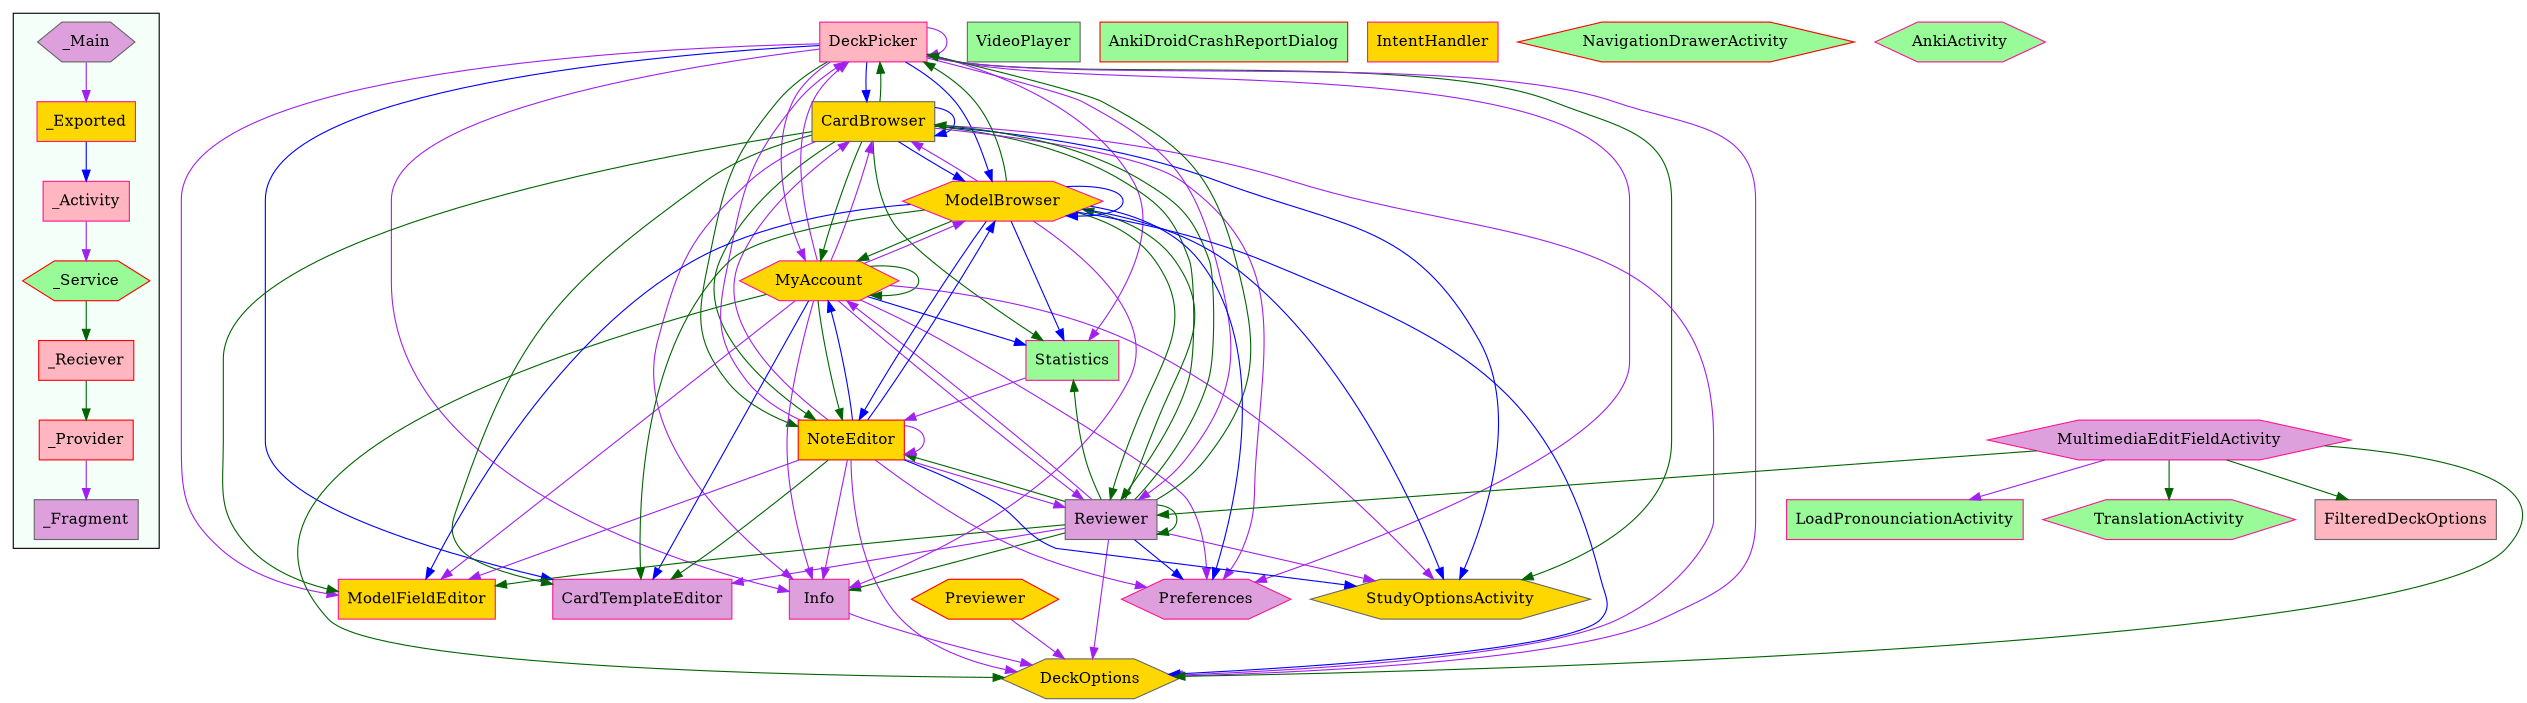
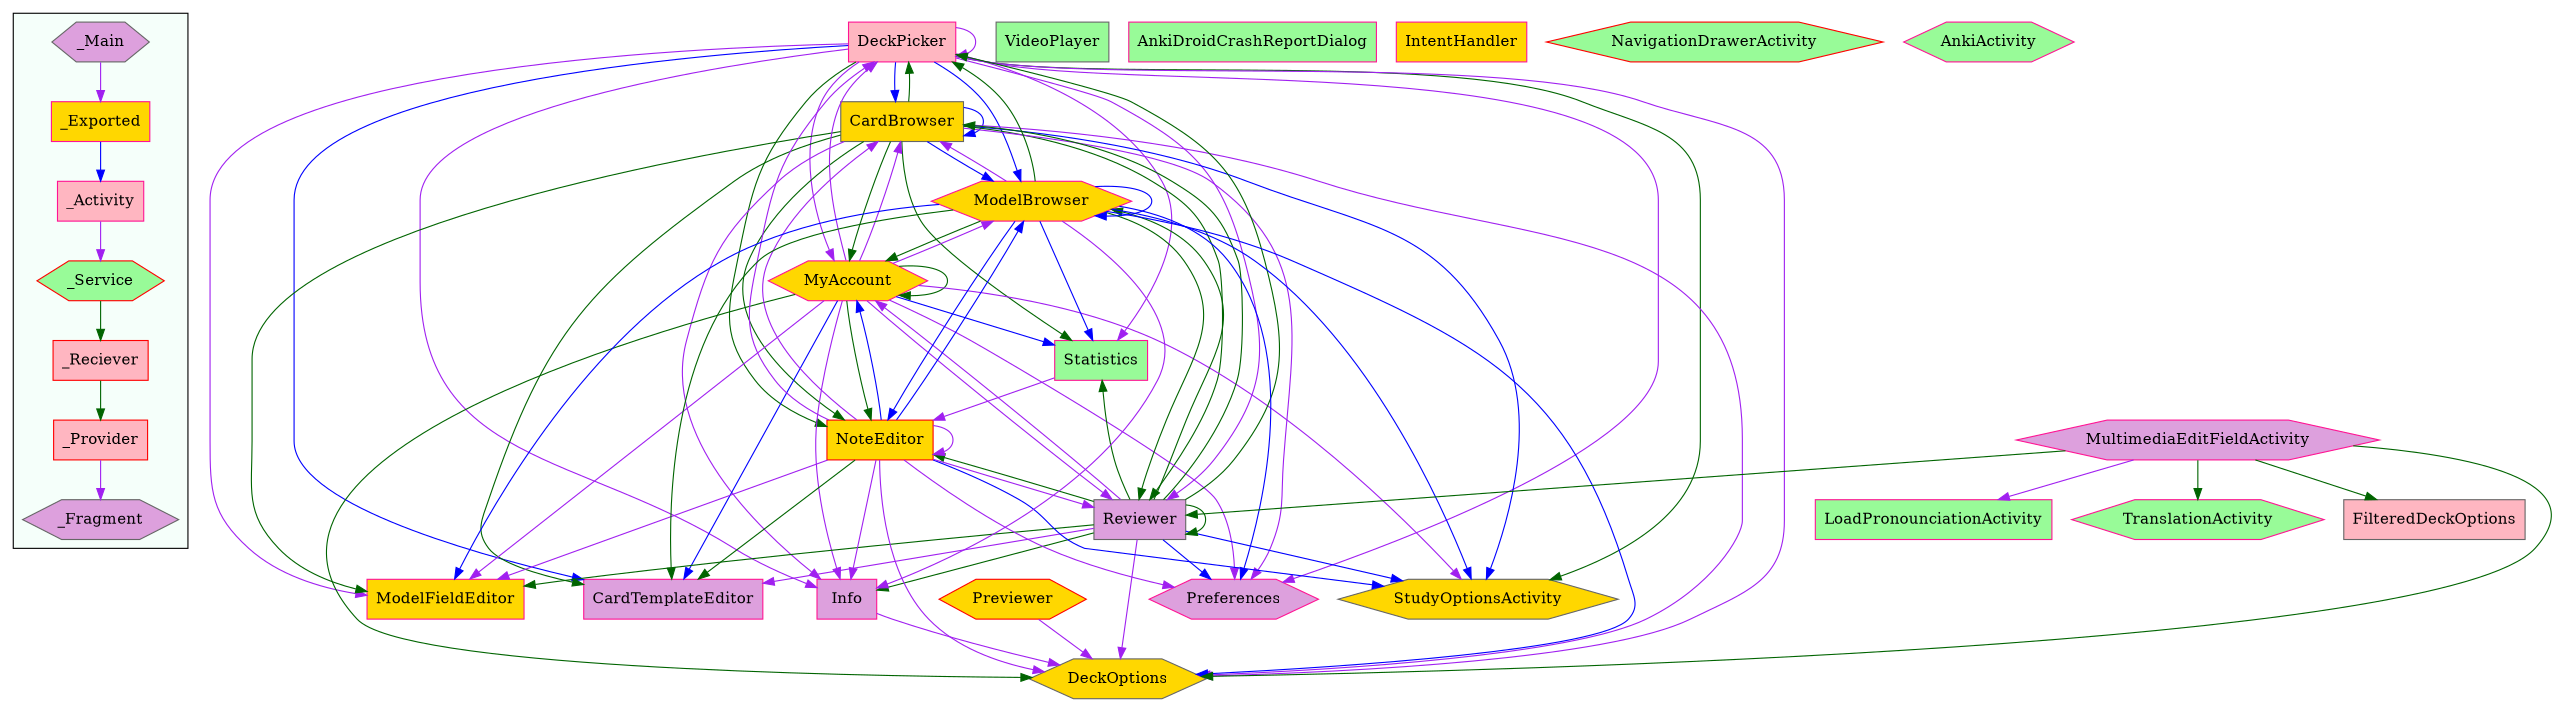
(1224, 42) -> (1253, 42)
(86, 520) -> (101, 520)
(1260, 555) -> (1289, 555)
